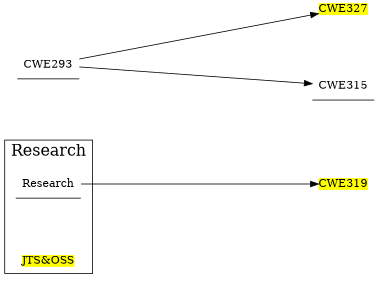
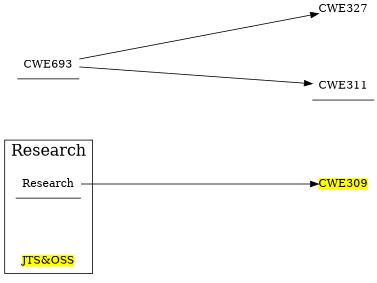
(343, 9) -> (343, 9)
(48, 65) -> (48, 65)
(343, 86) -> (343, 86)
(343, 184) -> (343, 184)
